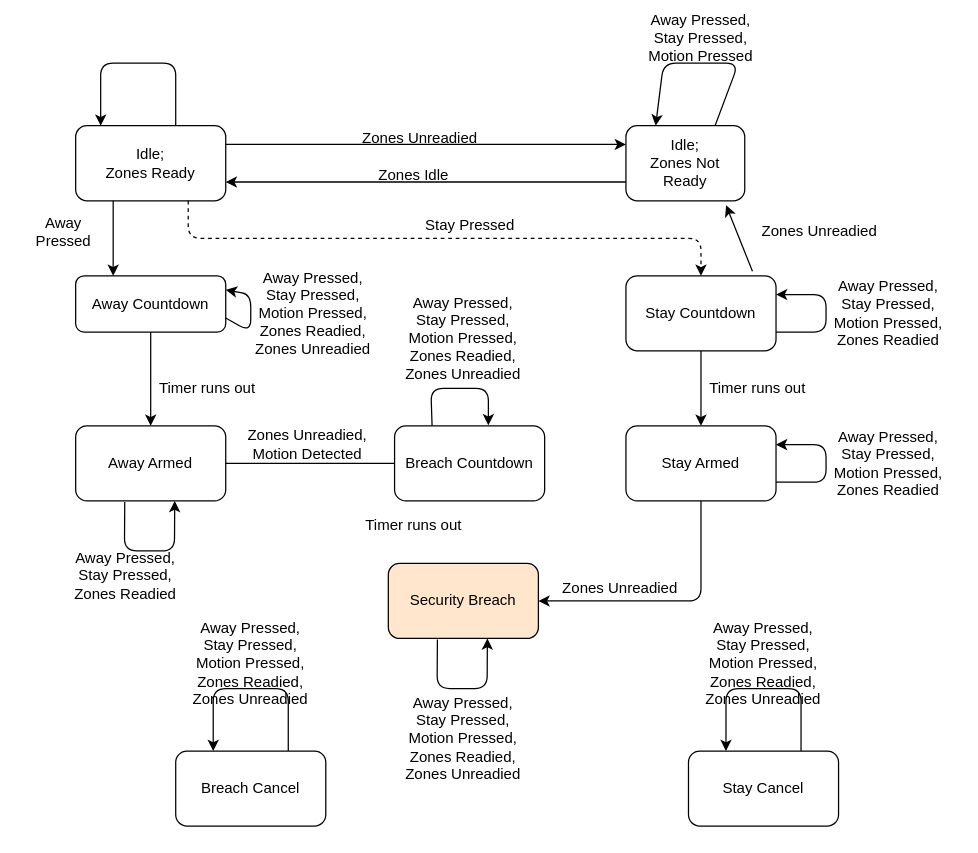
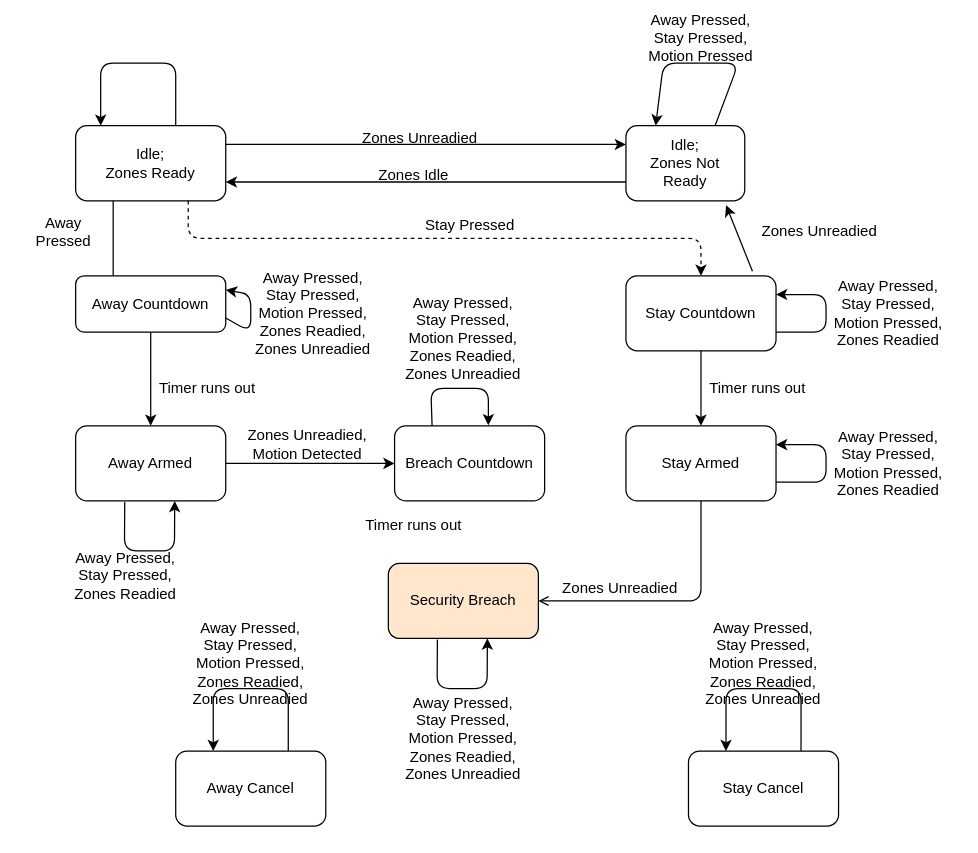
(113, 266) -> (113, 269)
(388, 463) -> (384, 463)
(548, 601) -> (546, 601)
(251, 788) -> (251, 788)
